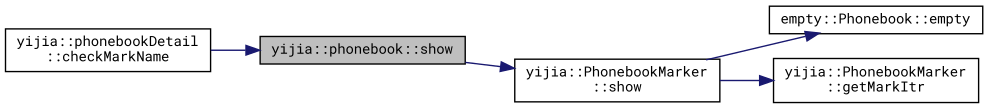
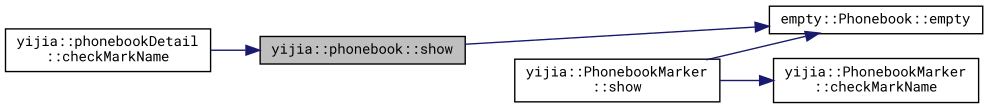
(483, 65) -> (610, 36)
(876, 81) -> (876, 81)
